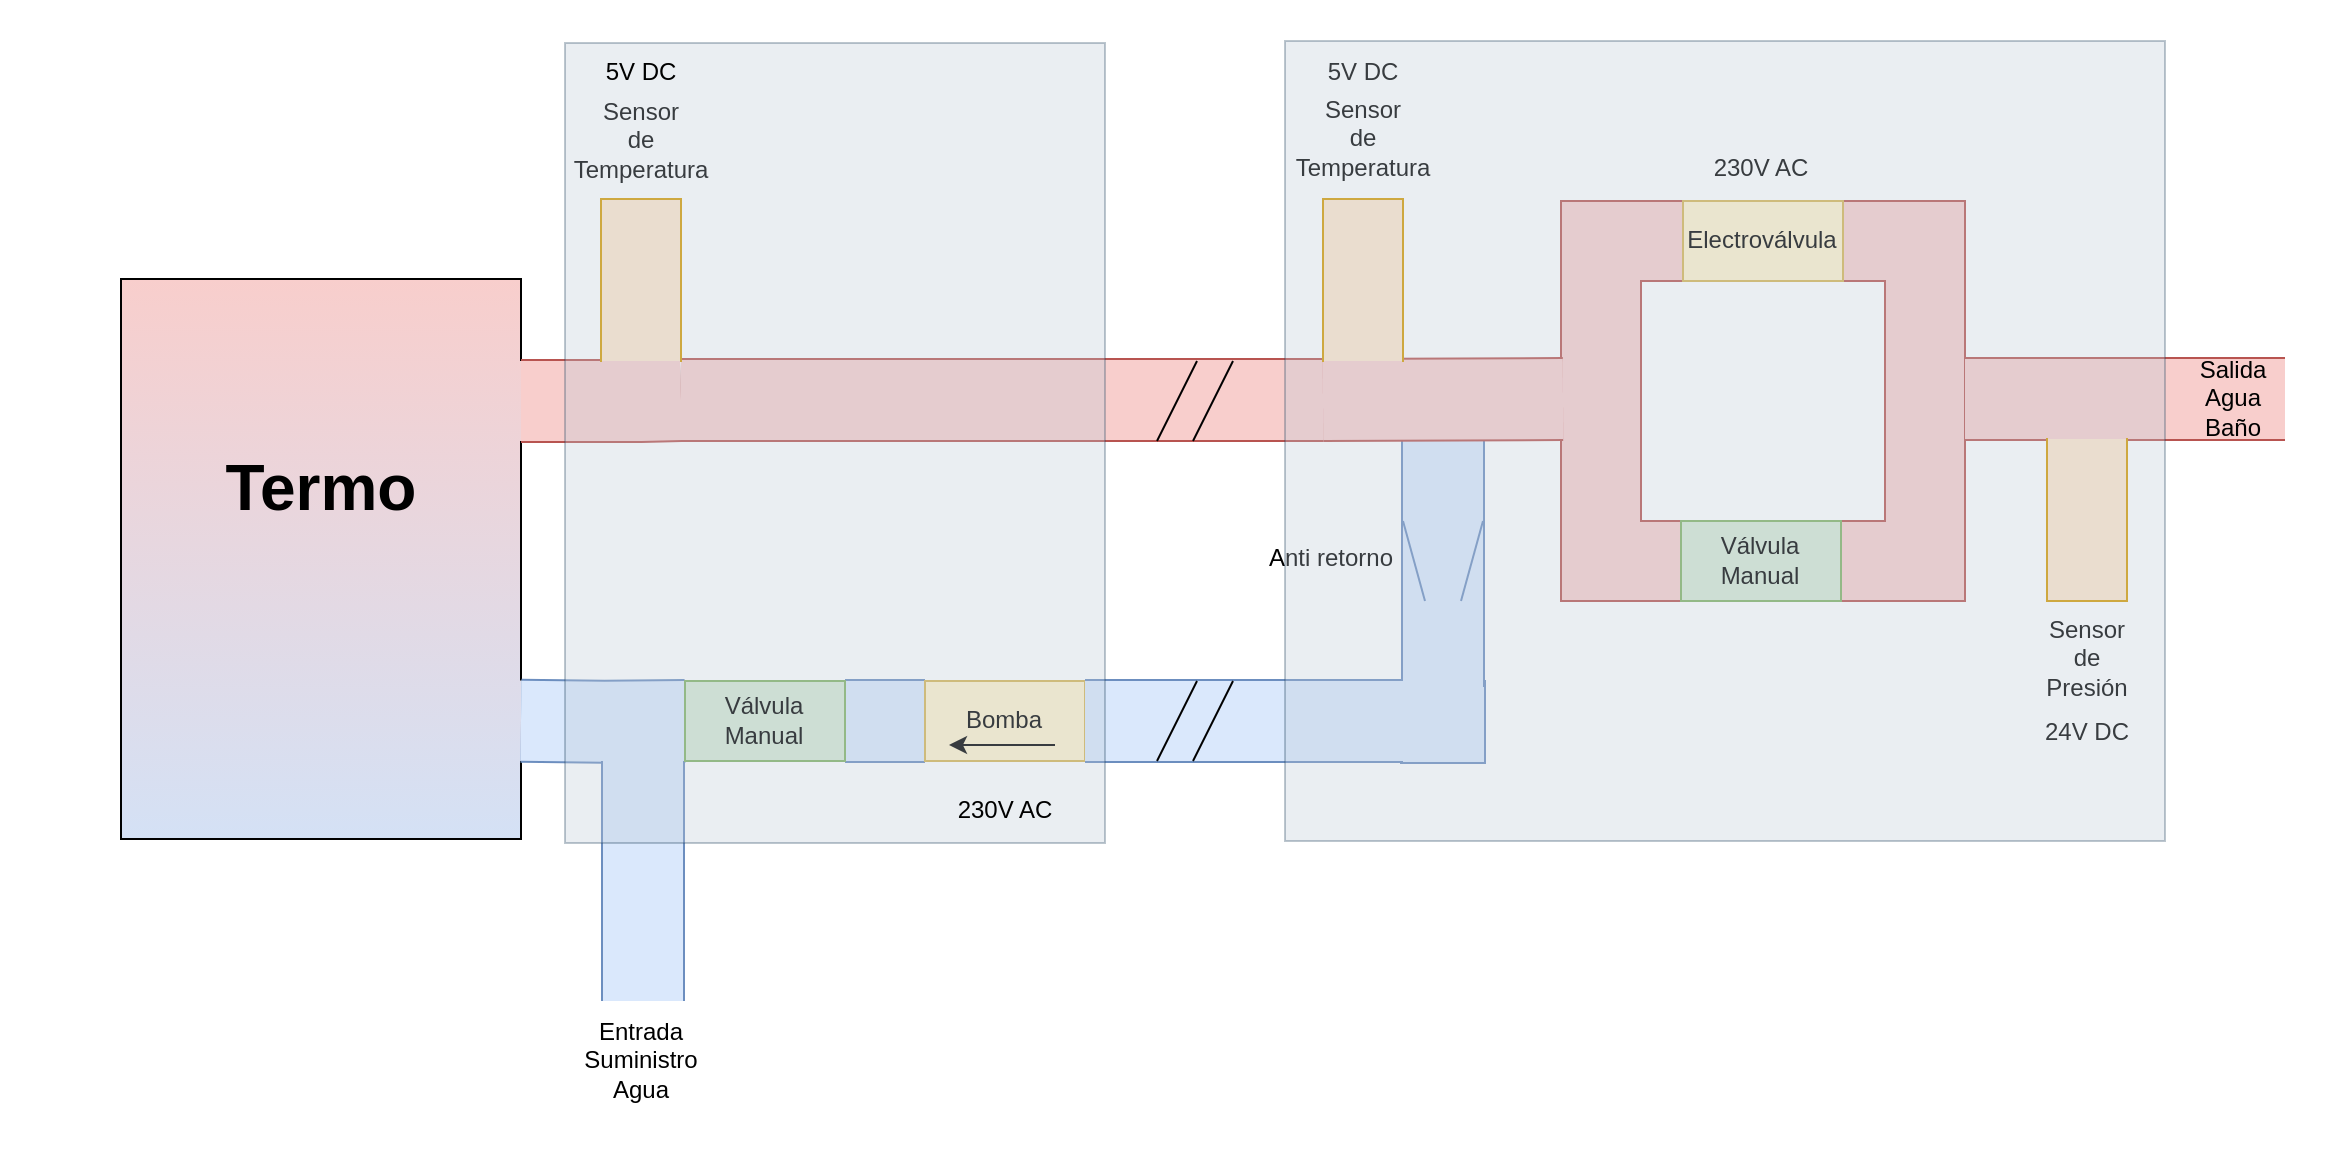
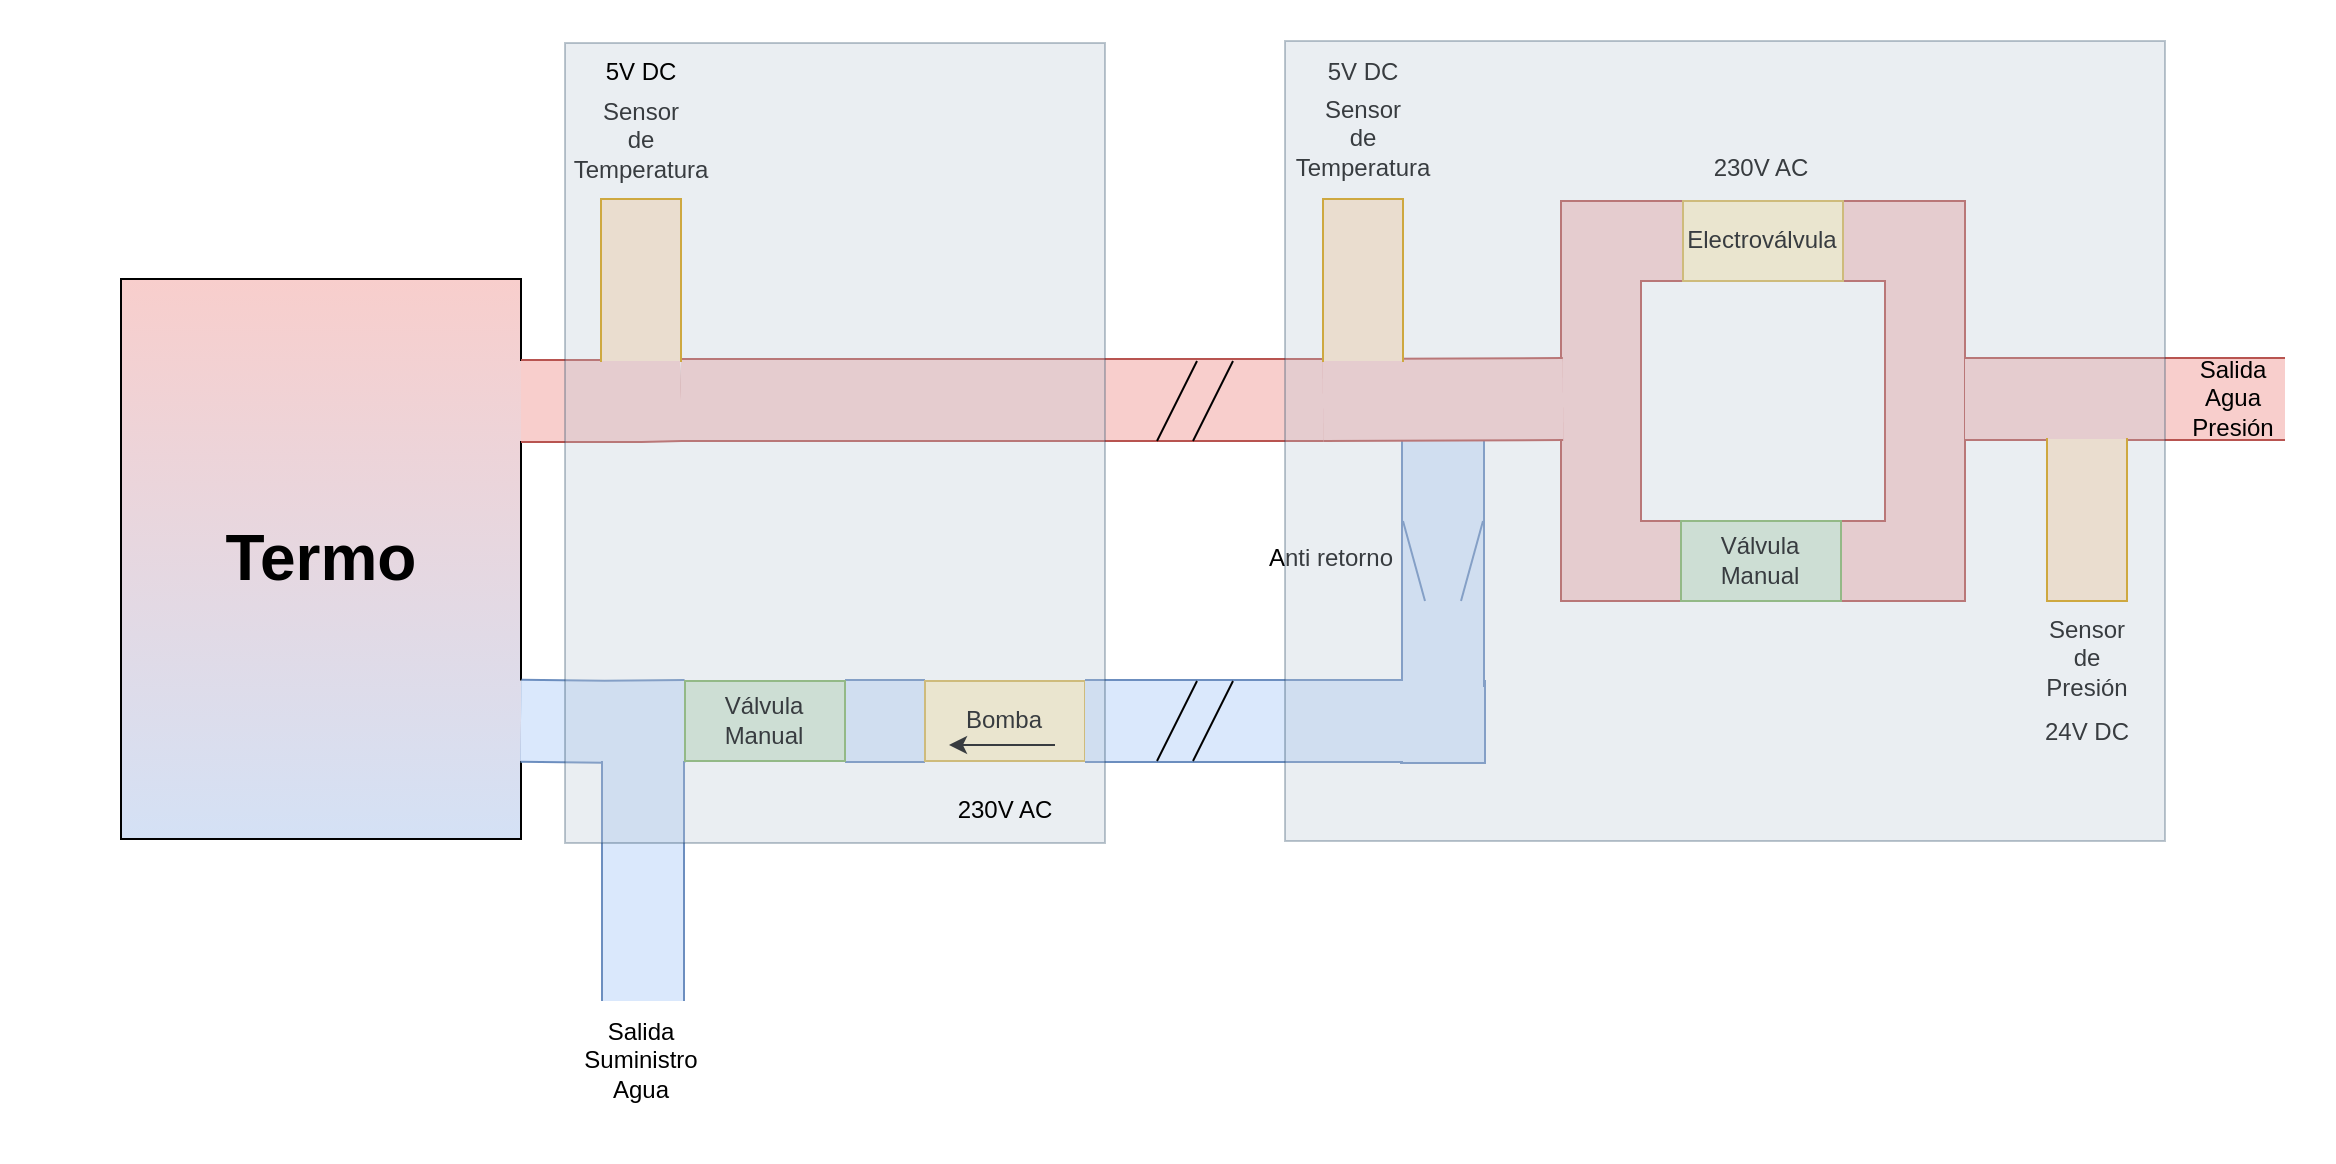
(2234, 399) -> (2234, 399)
(321, 489) -> (321, 559)
(642, 1061) -> (642, 1061)
